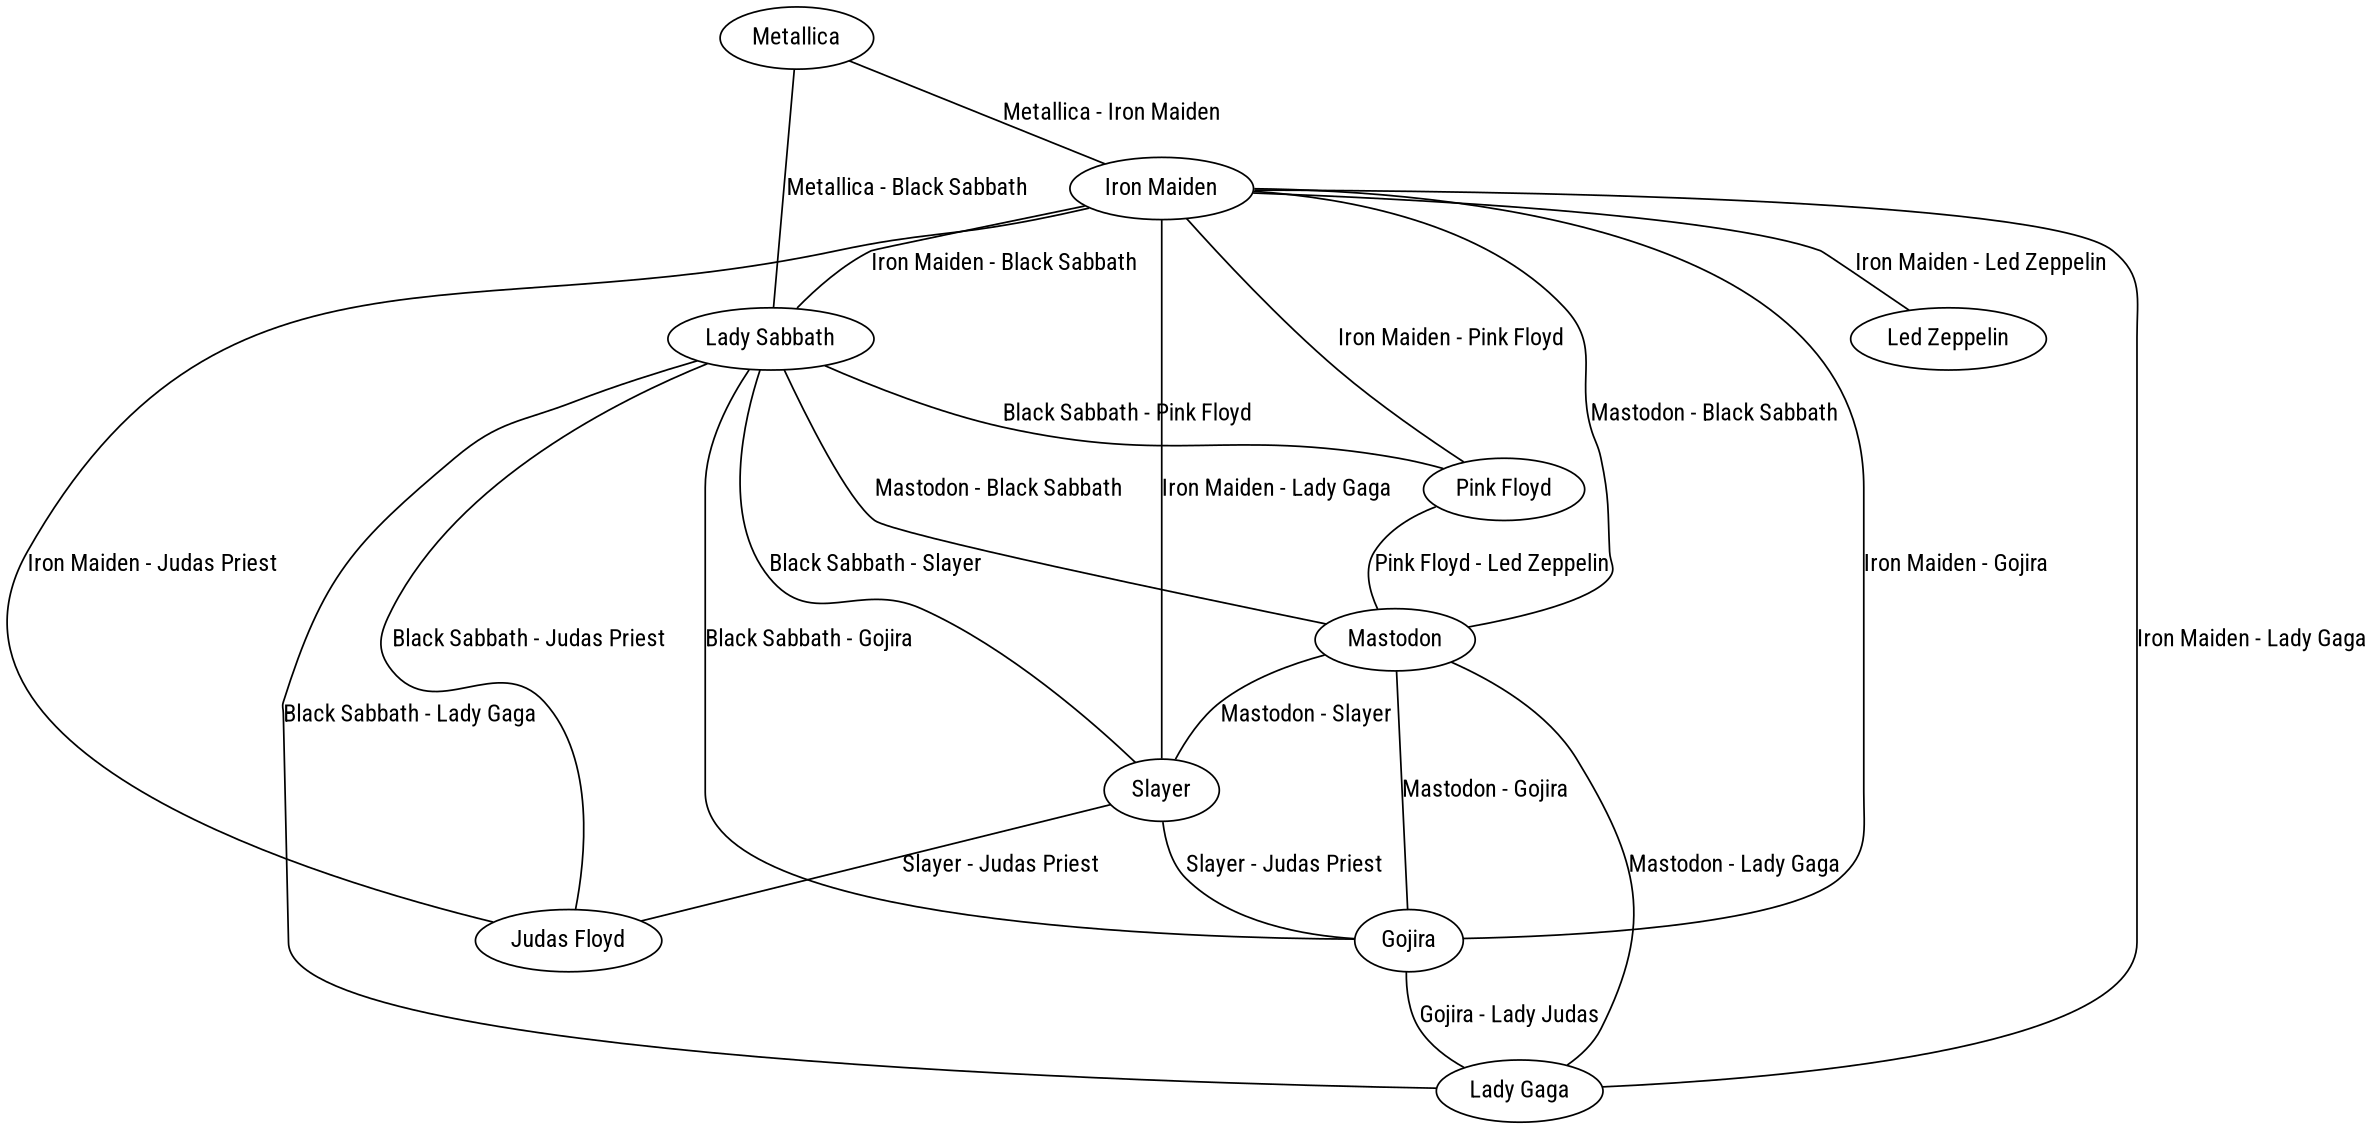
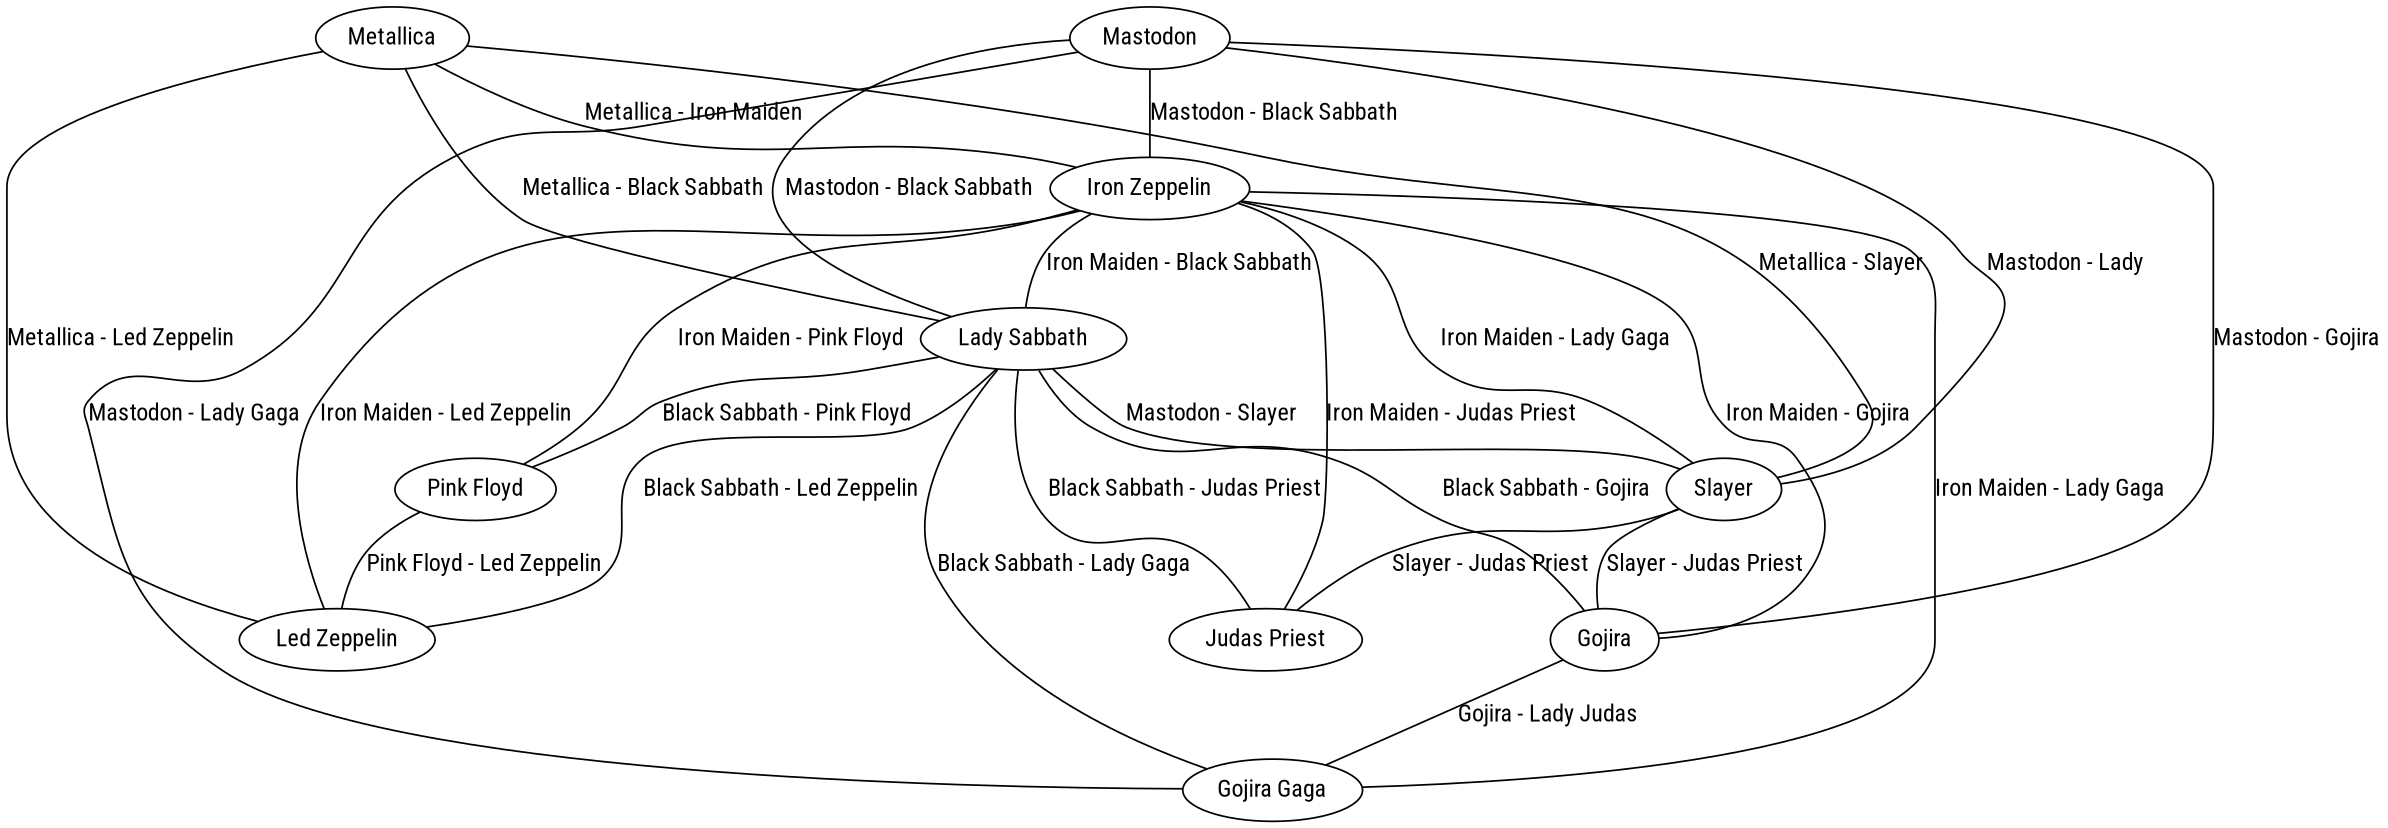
none -> (1271, 158)
(1162, 188) -> (1150, 188)
none -> (7, 296)
none -> (671, 446)
(1380, 544) -> (368, 550)
(876, 565) -> (1212, 414)
(1307, 715) -> (2065, 264)
(569, 941) -> (1266, 640)
(1520, 1091) -> (1273, 790)
